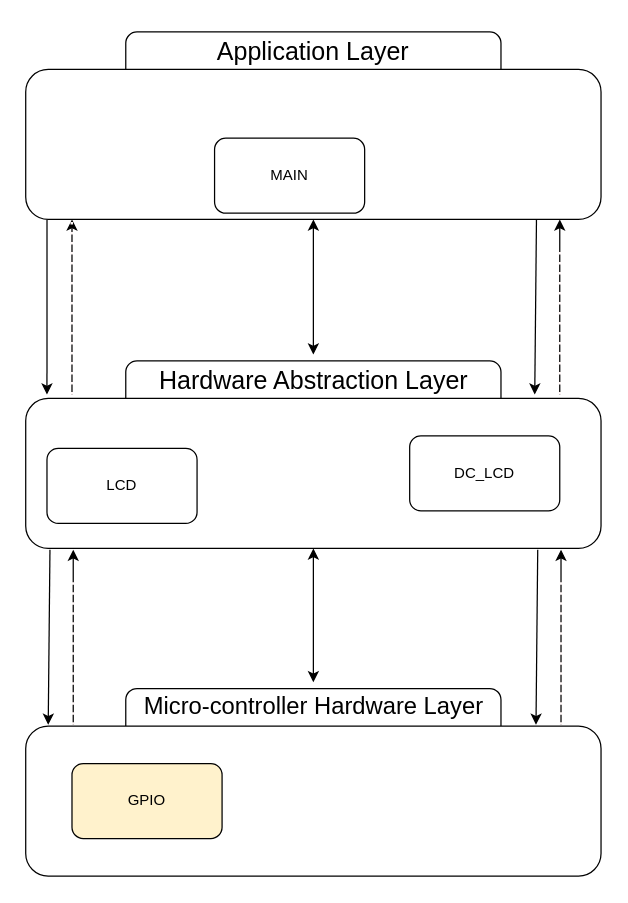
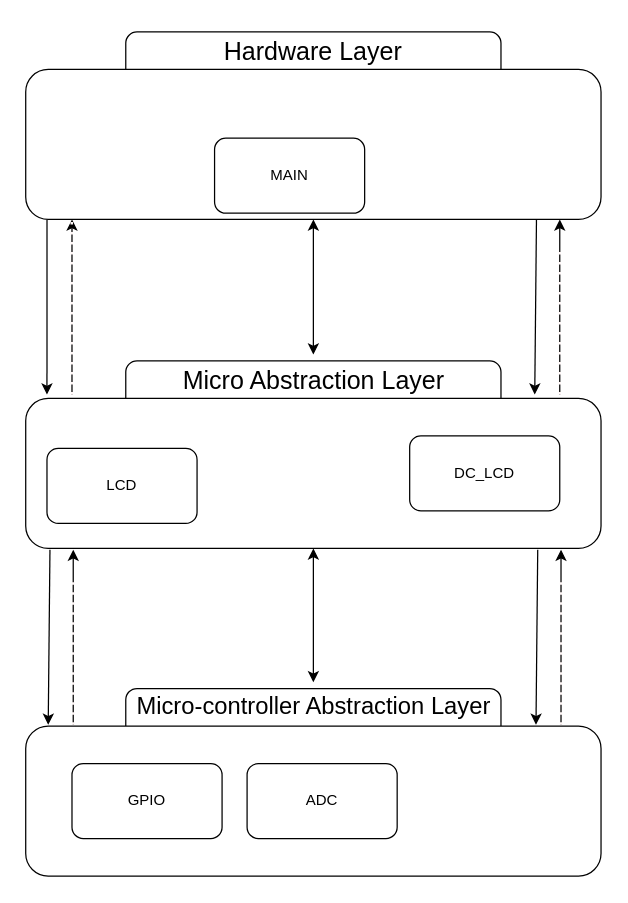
(313, 51) -> (313, 51)
(314, 379) -> (314, 379)
(314, 707) -> (314, 707)
(147, 801) -> (147, 801)
none -> (322, 801)
